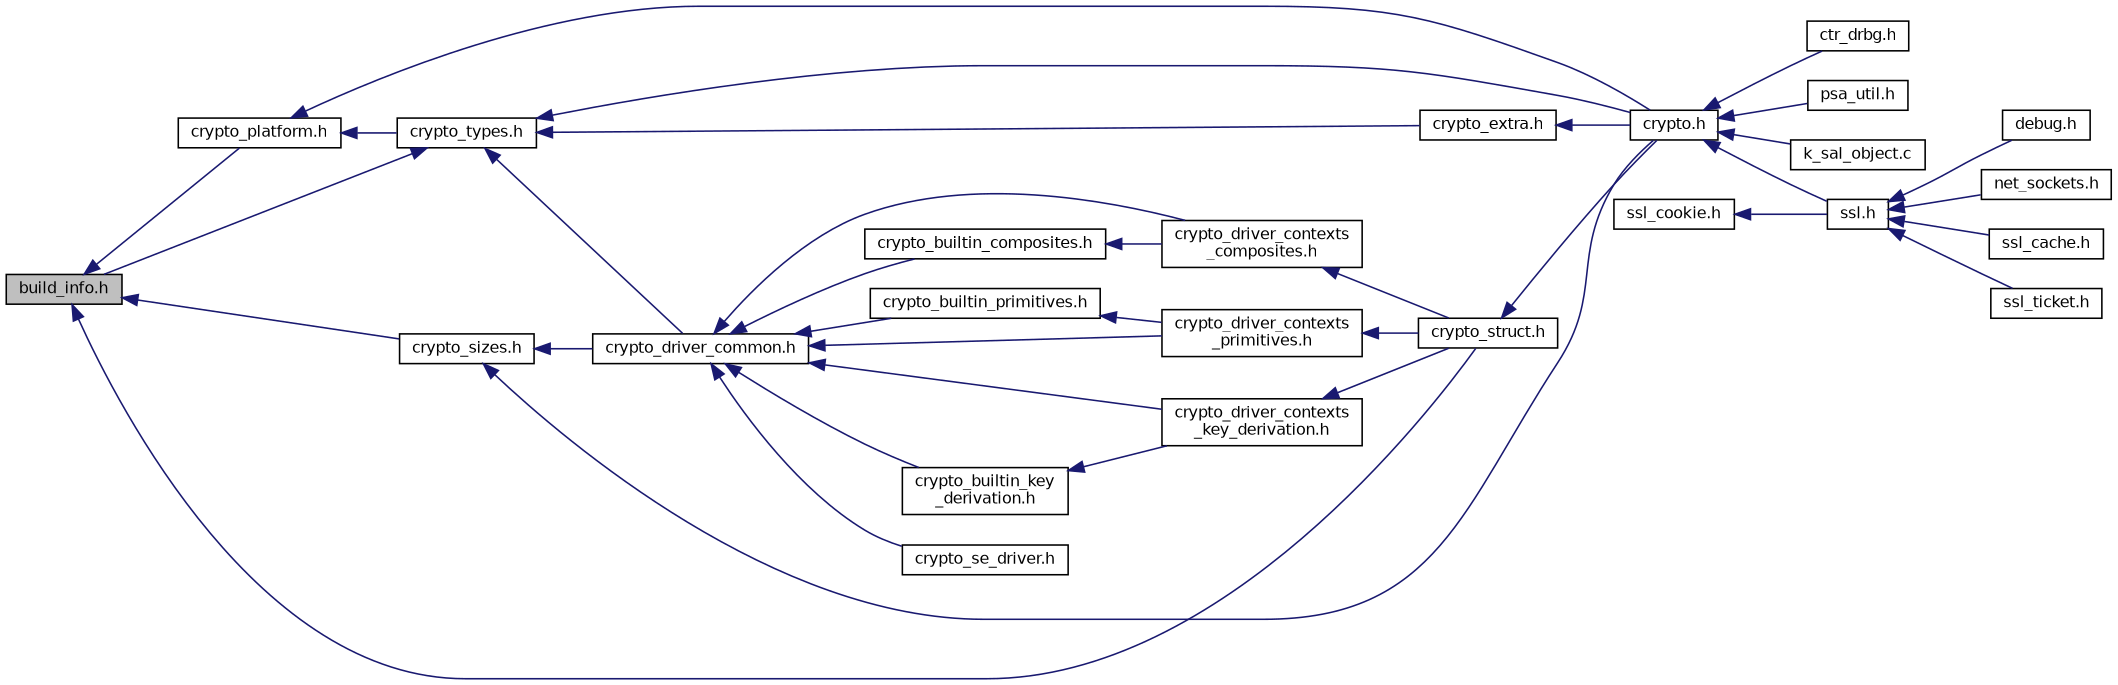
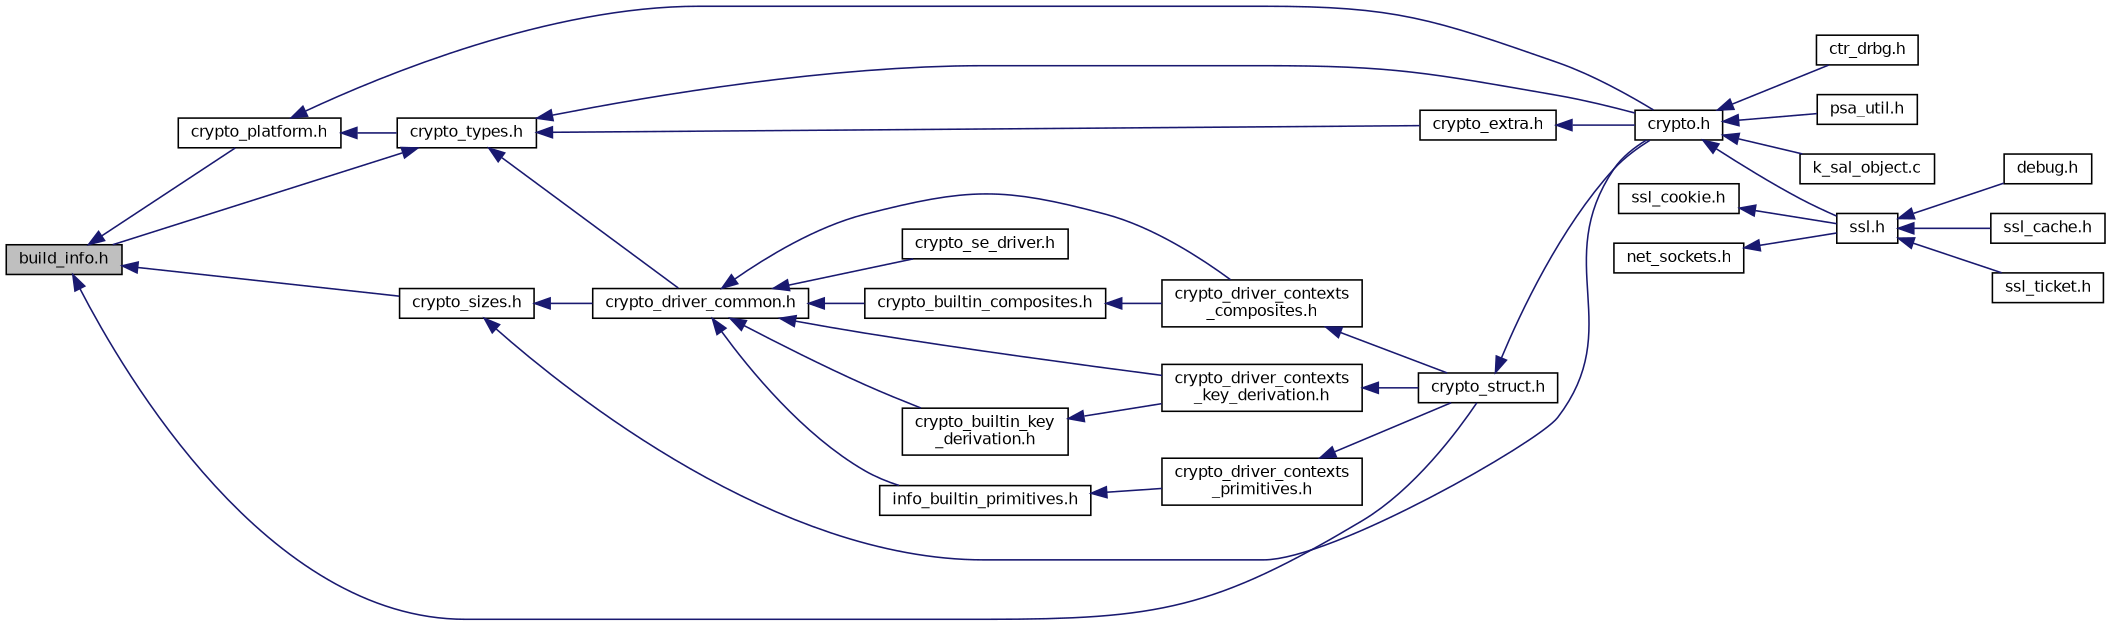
(1942, 201) -> (1798, 239)
(985, 303) -> (985, 500)
(993, 341) -> none
